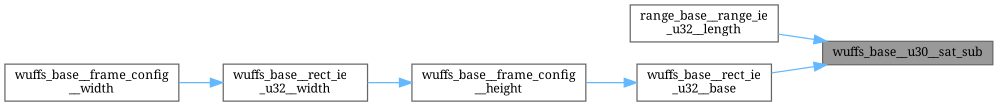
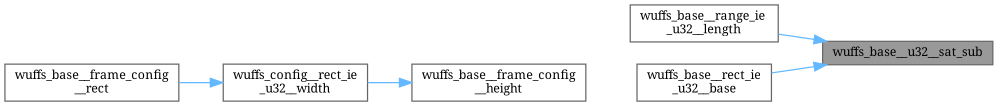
(704, 23) -> (704, 23)
(908, 53) -> (908, 53)
(92, 83) -> (92, 83)
(295, 83) -> (295, 83)
(605, 83) -> none
